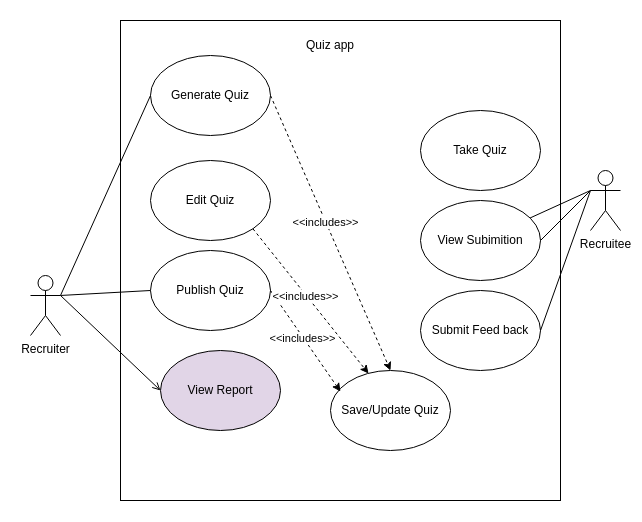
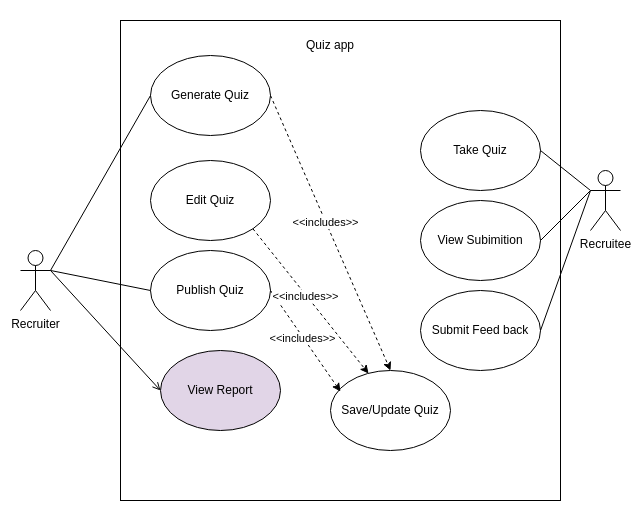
(558, 205) -> (565, 170)
(46, 306) -> (36, 281)
